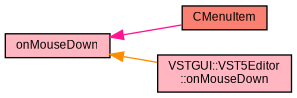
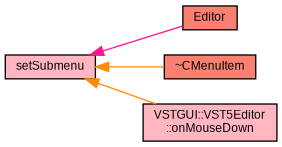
(225, 18) -> (210, 18)
(58, 46) -> (50, 67)
none -> (210, 67)
